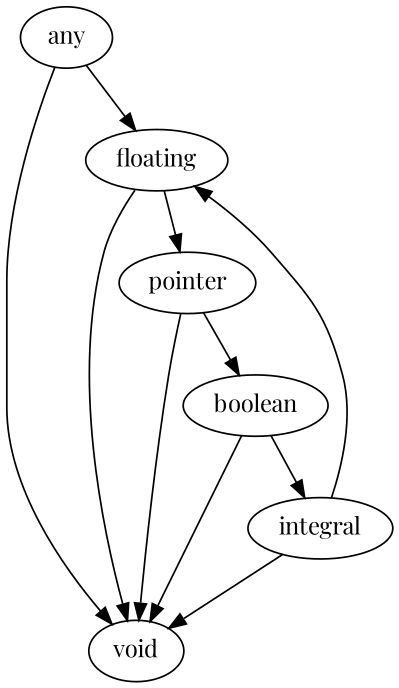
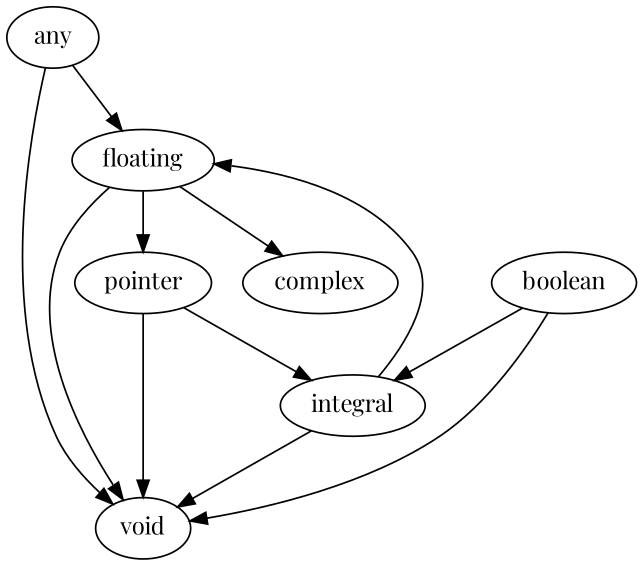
none -> (320, 283)
(217, 336) -> (240, 340)
